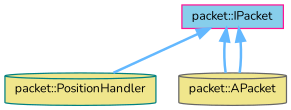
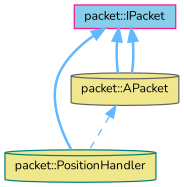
none -> (99, 133)
